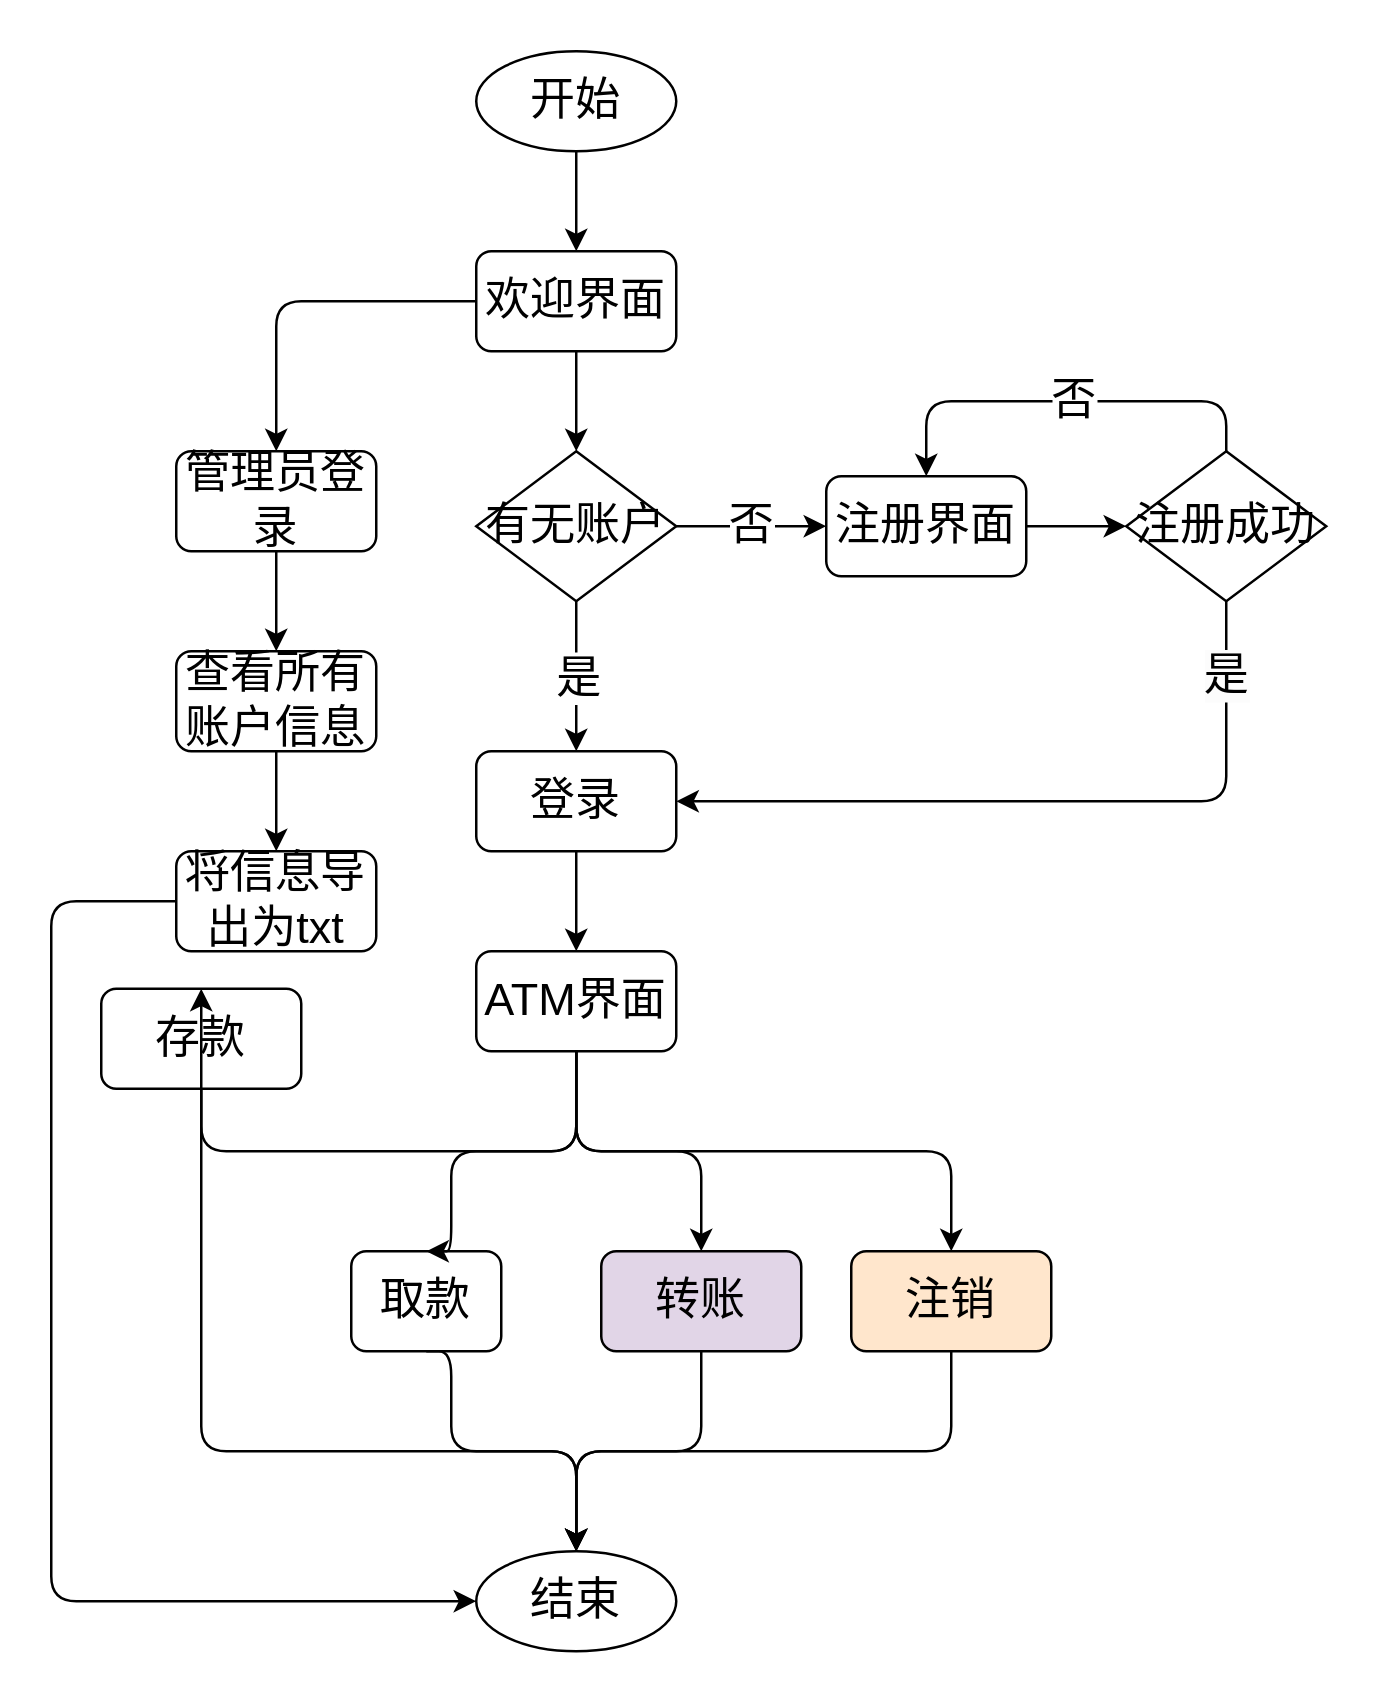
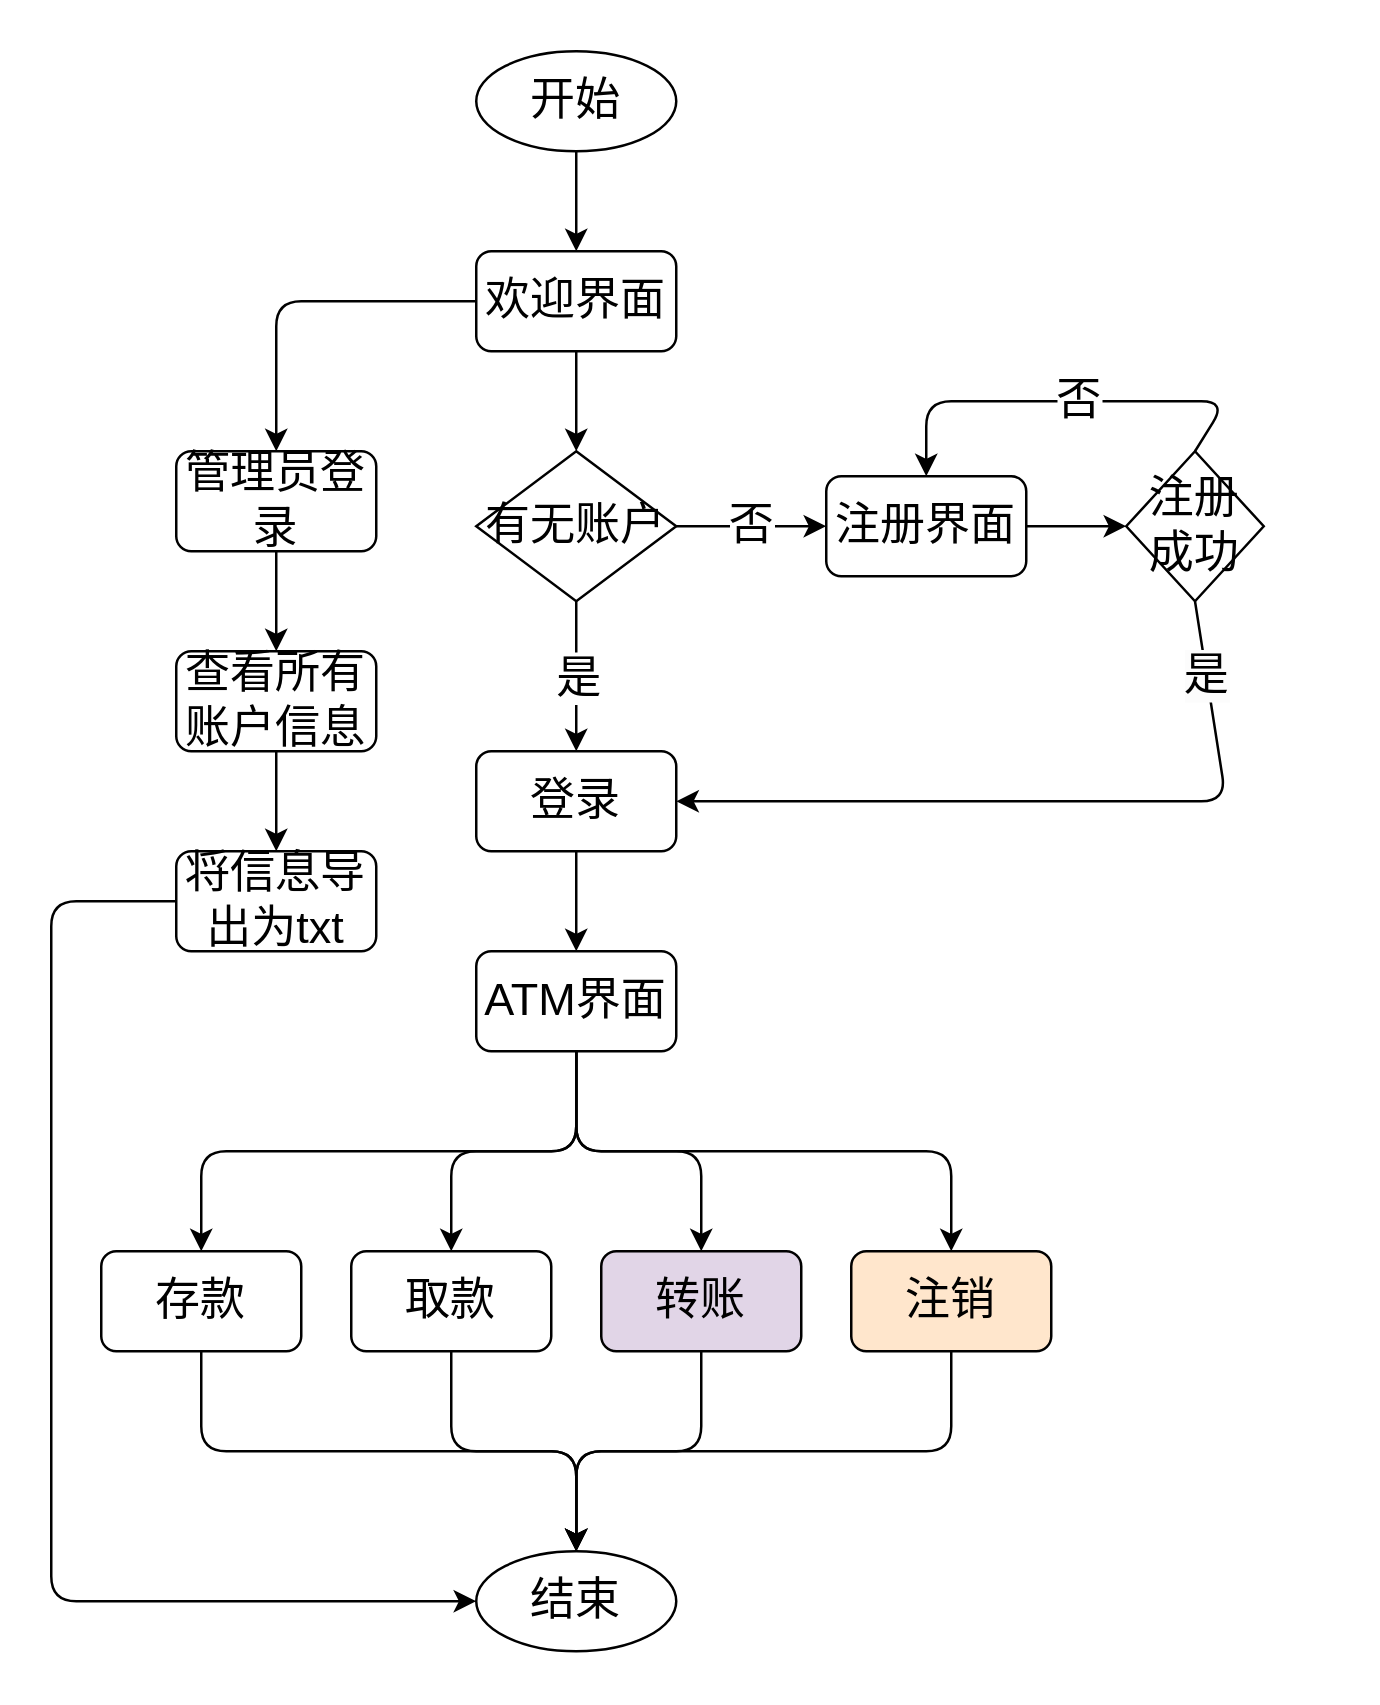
(1226, 526) -> (1195, 526)
(201, 1039) -> (201, 1301)
(426, 1301) -> (451, 1301)
